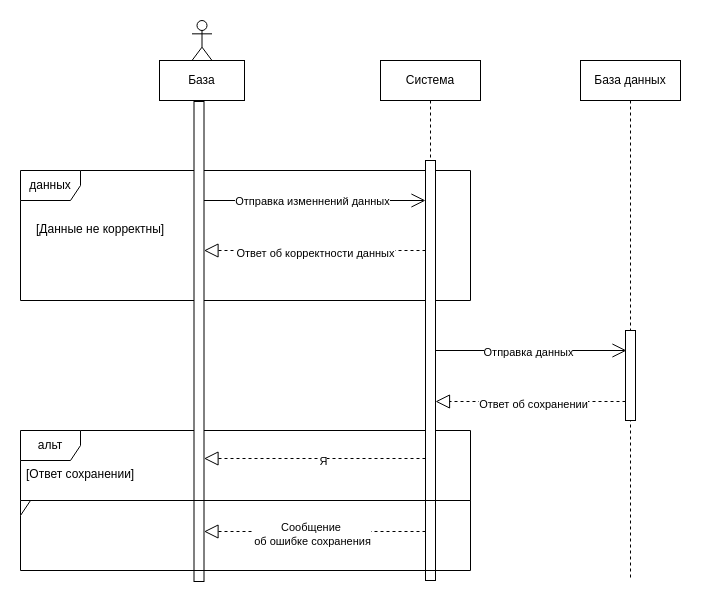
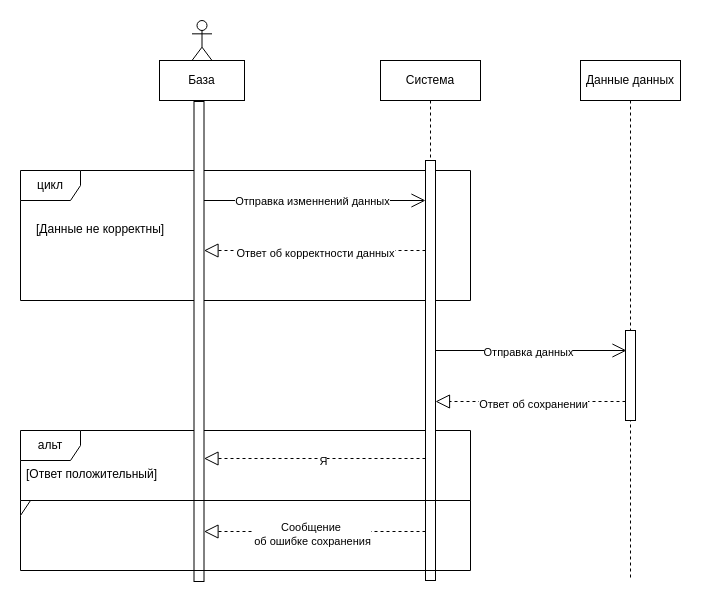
(631, 81) -> (631, 81)
(51, 186) -> (51, 186)
(85, 475) -> (96, 475)
